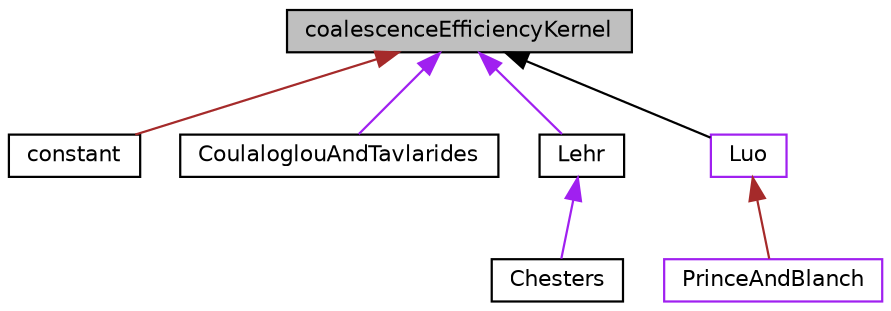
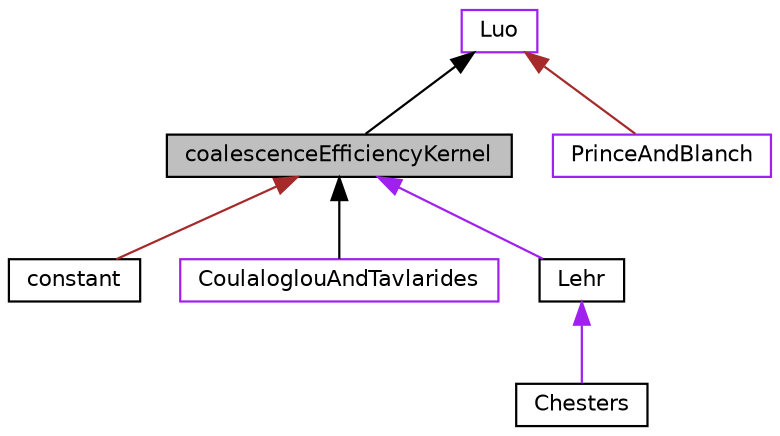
(618, 99) -> (410, 100)
(391, 102) -> (339, 230)
(339, 156) -> (339, 280)
